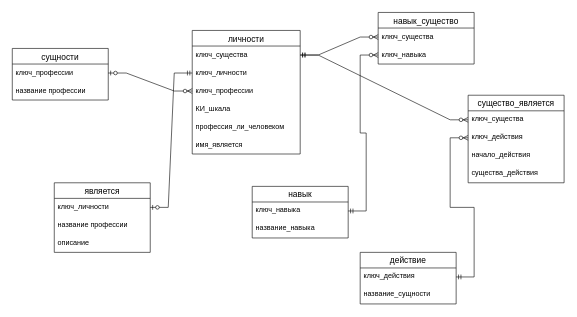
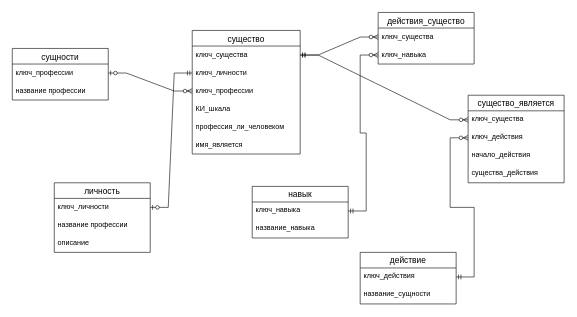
(426, 21) -> (426, 21)
(246, 39) -> (246, 39)
(102, 191) -> (102, 191)
